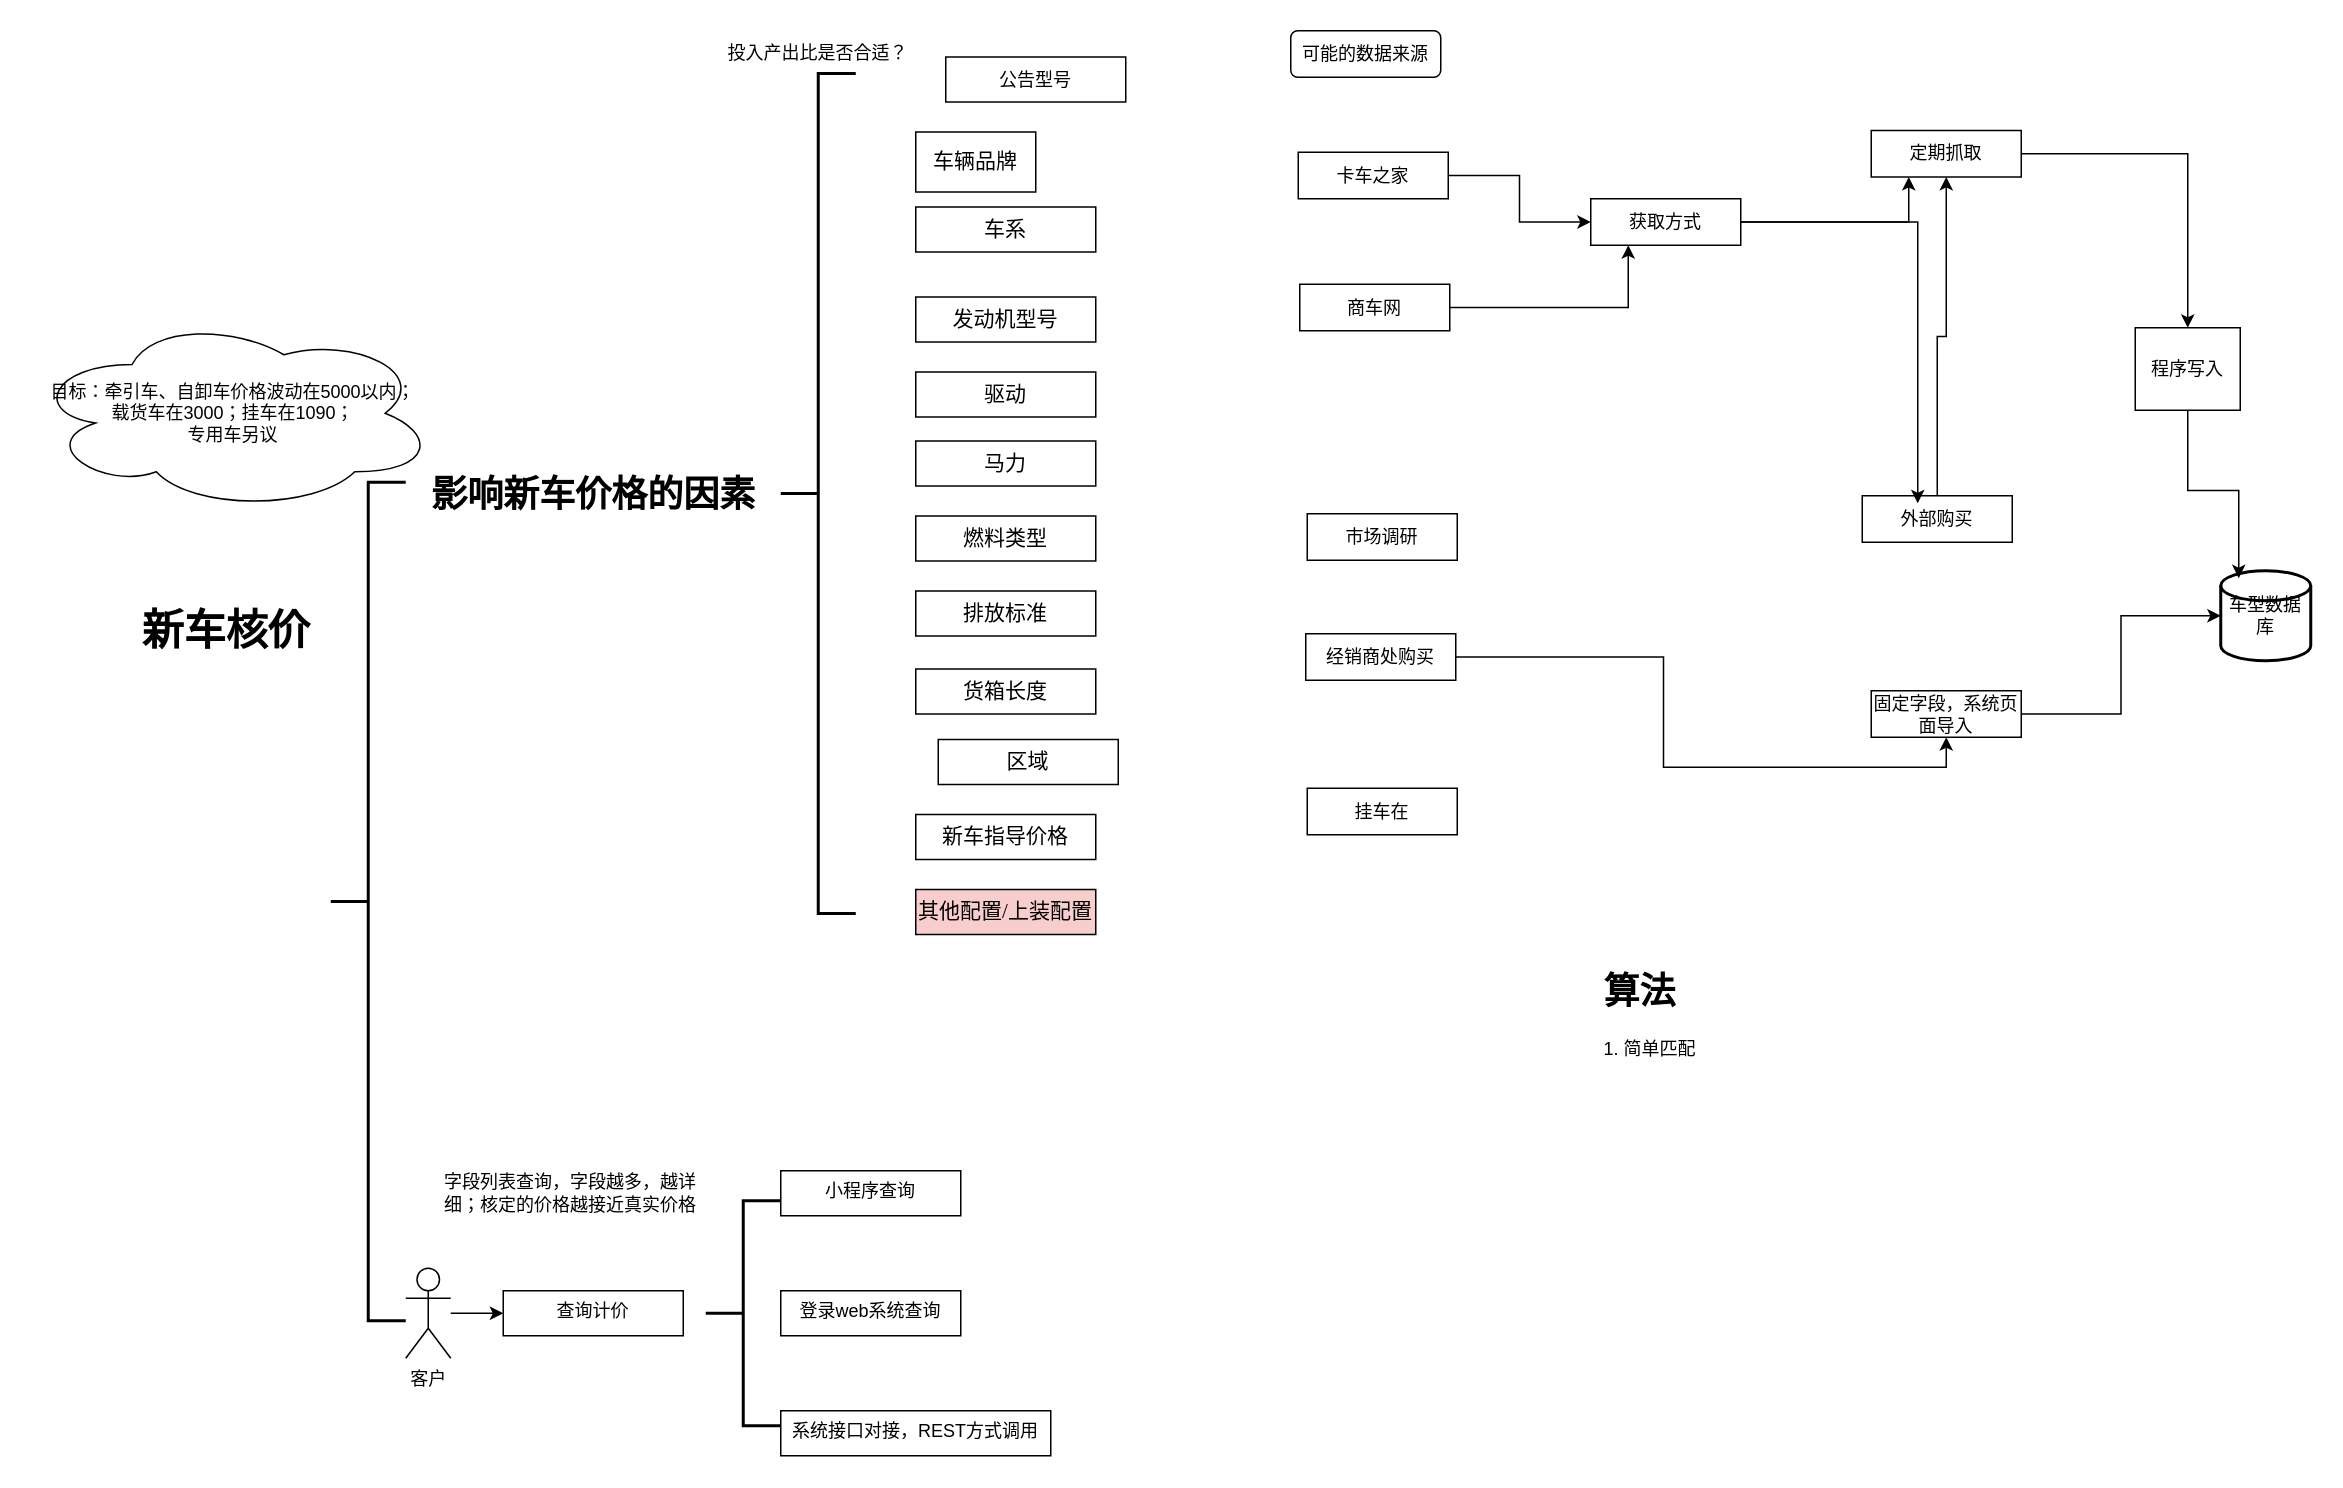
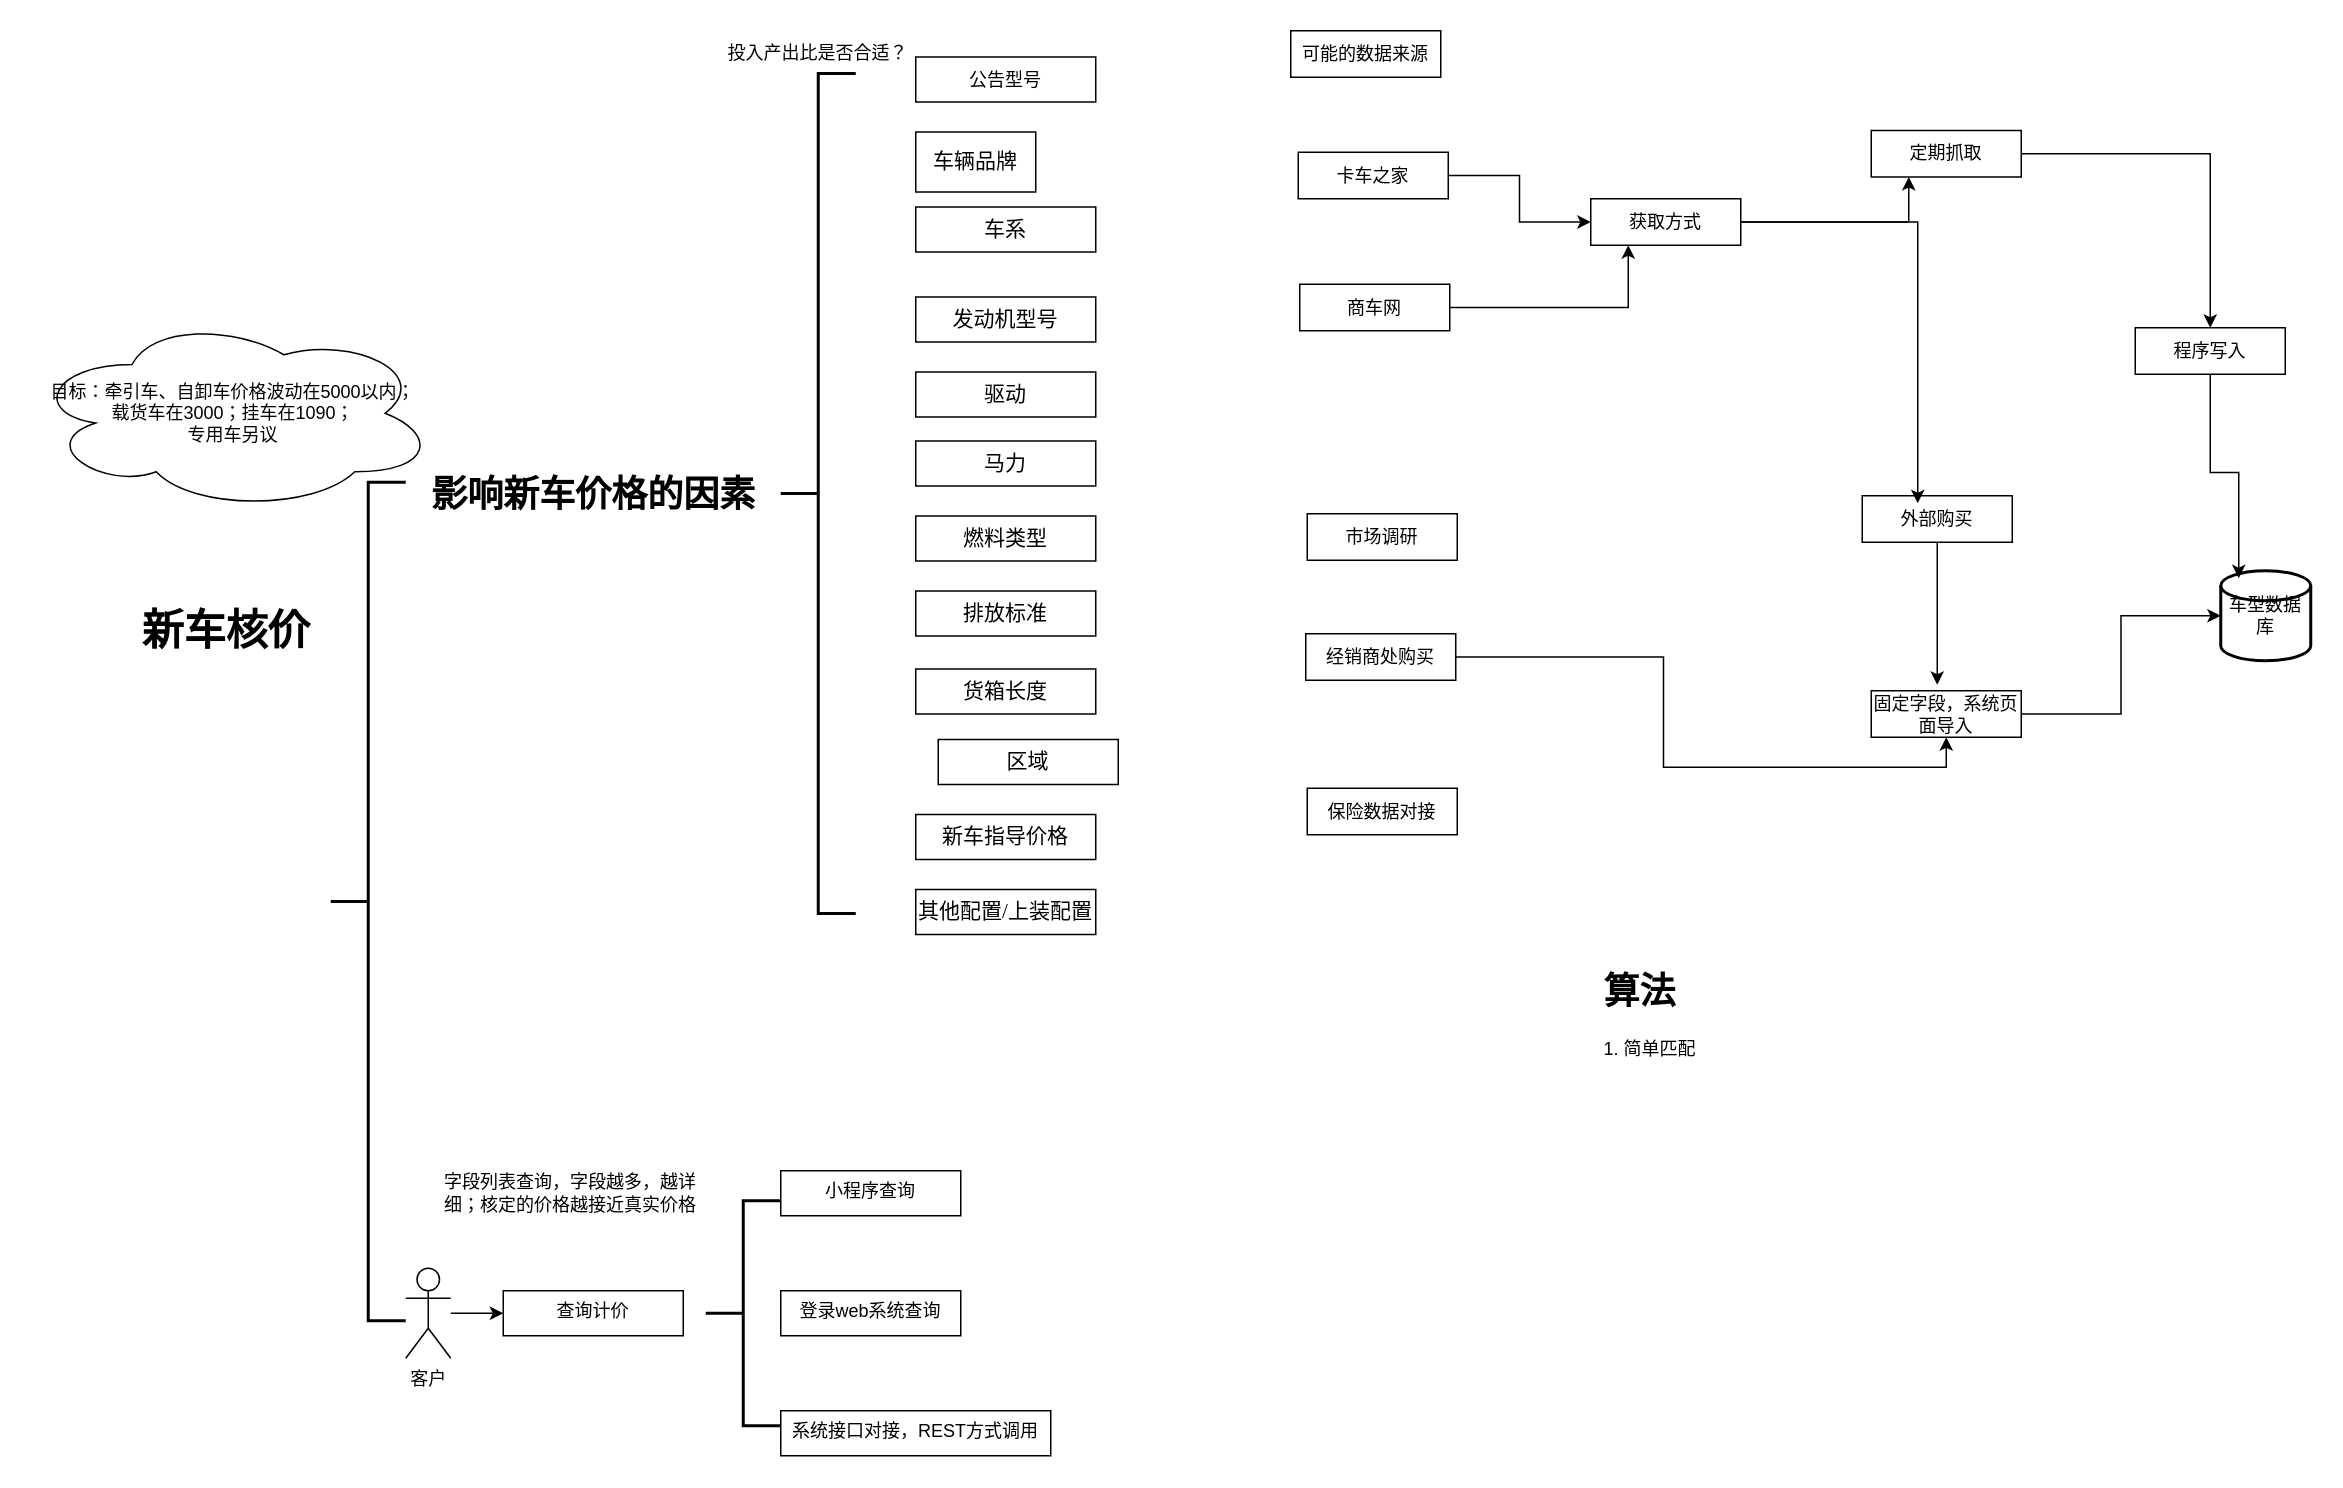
(1366, 54) -> (1366, 54)
(1036, 80) -> (1006, 80)
(1937, 337) -> (1937, 609)
(2188, 369) -> (2210, 351)
(1382, 812) -> (1382, 812)
(1006, 912) -> (1006, 912)
